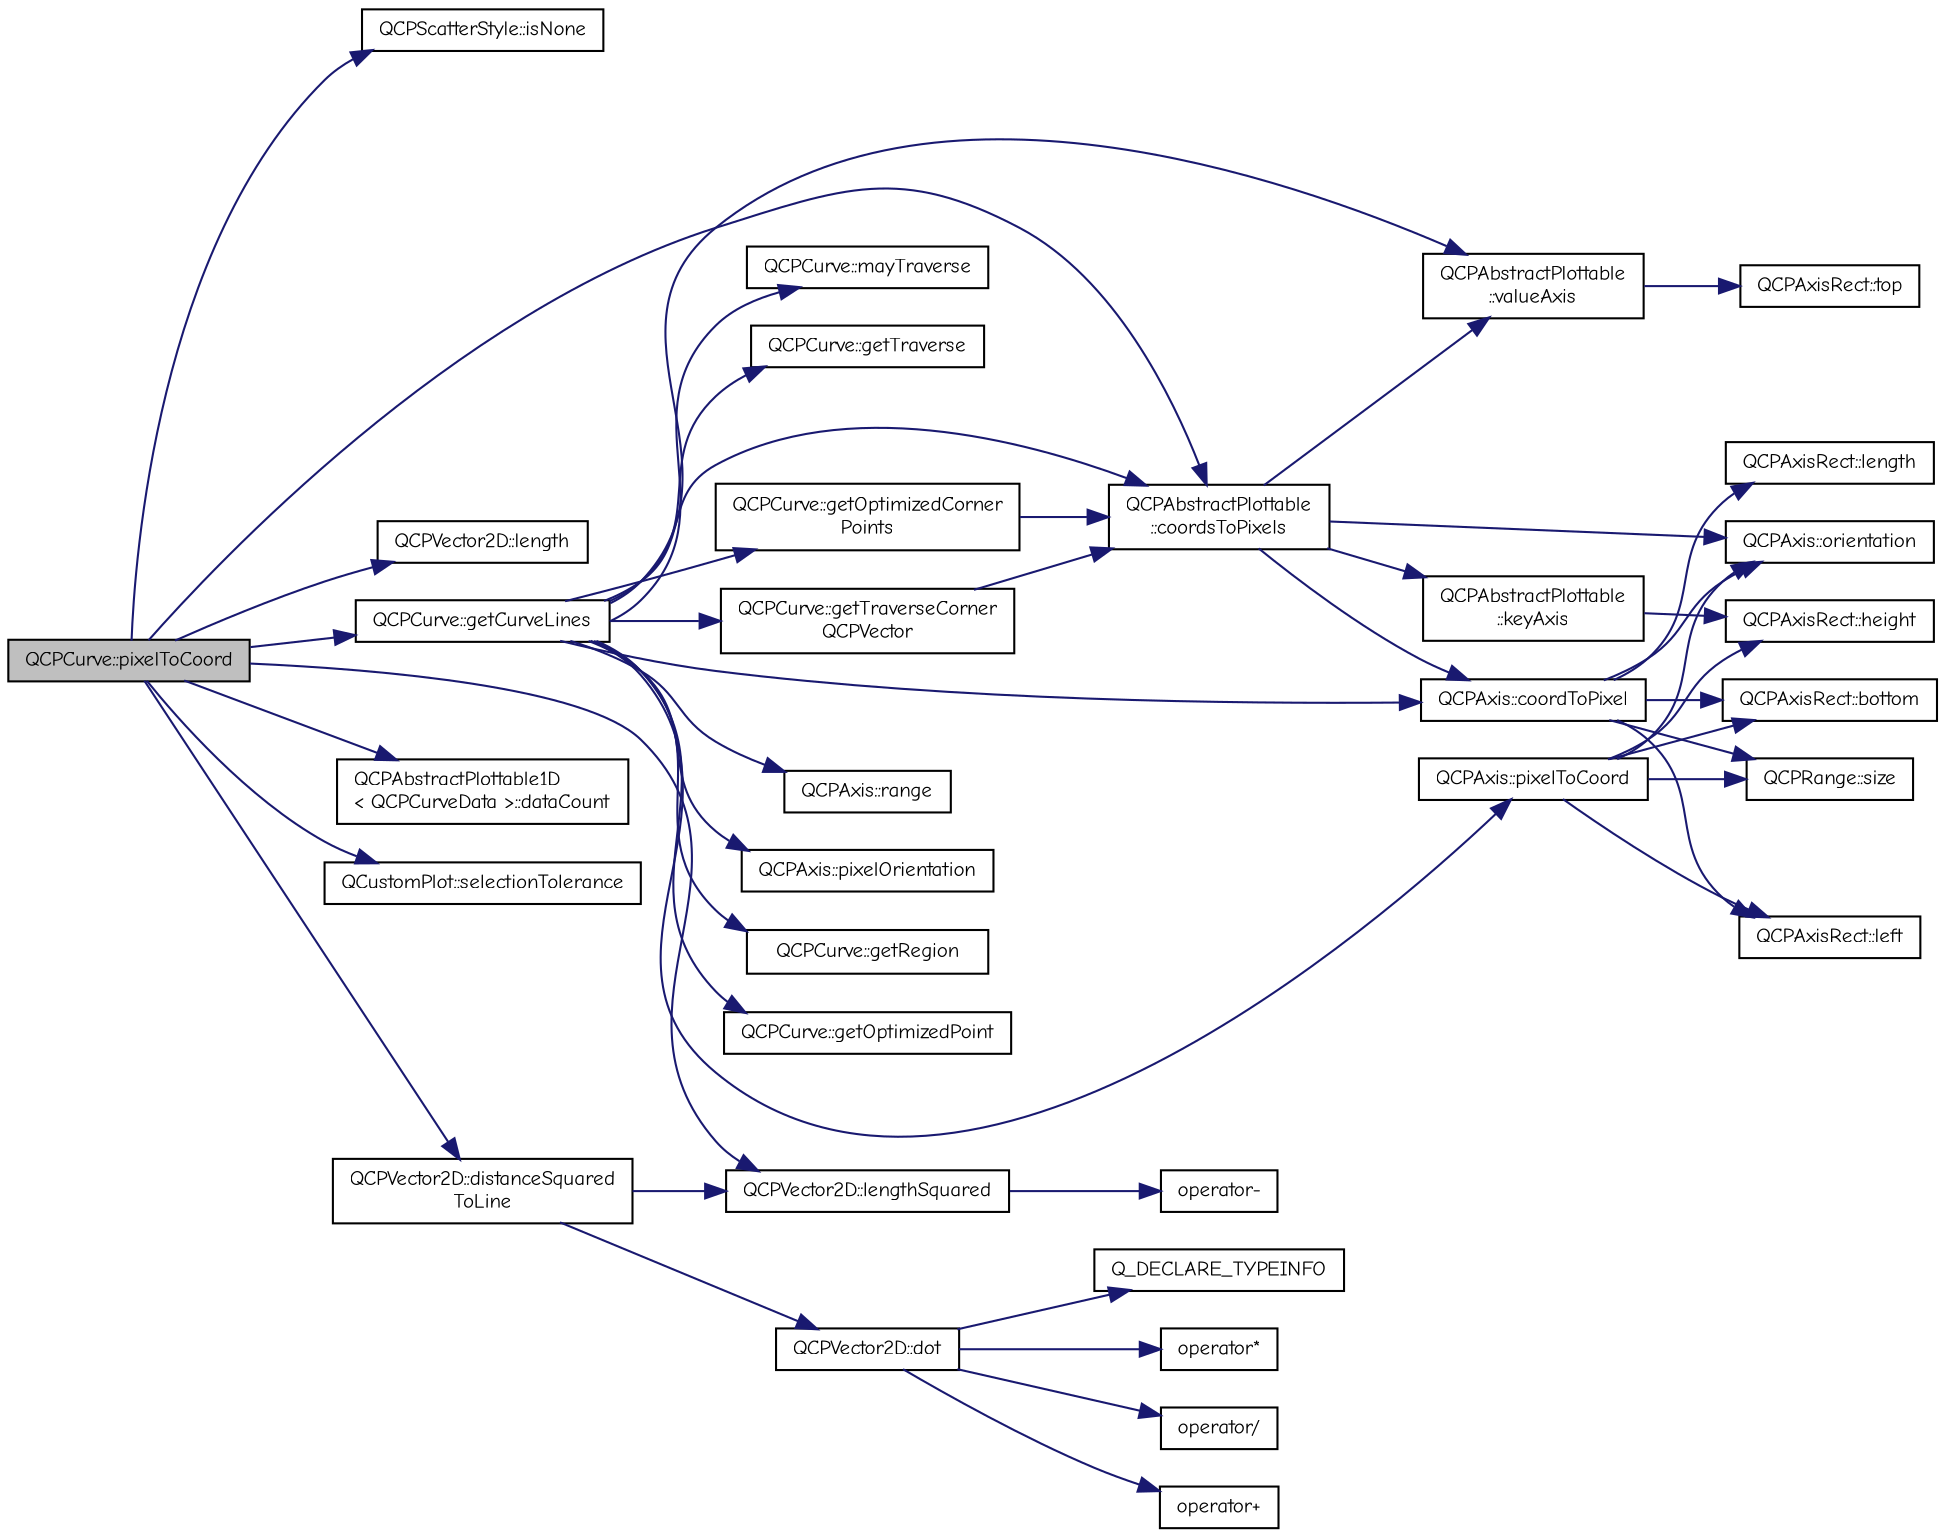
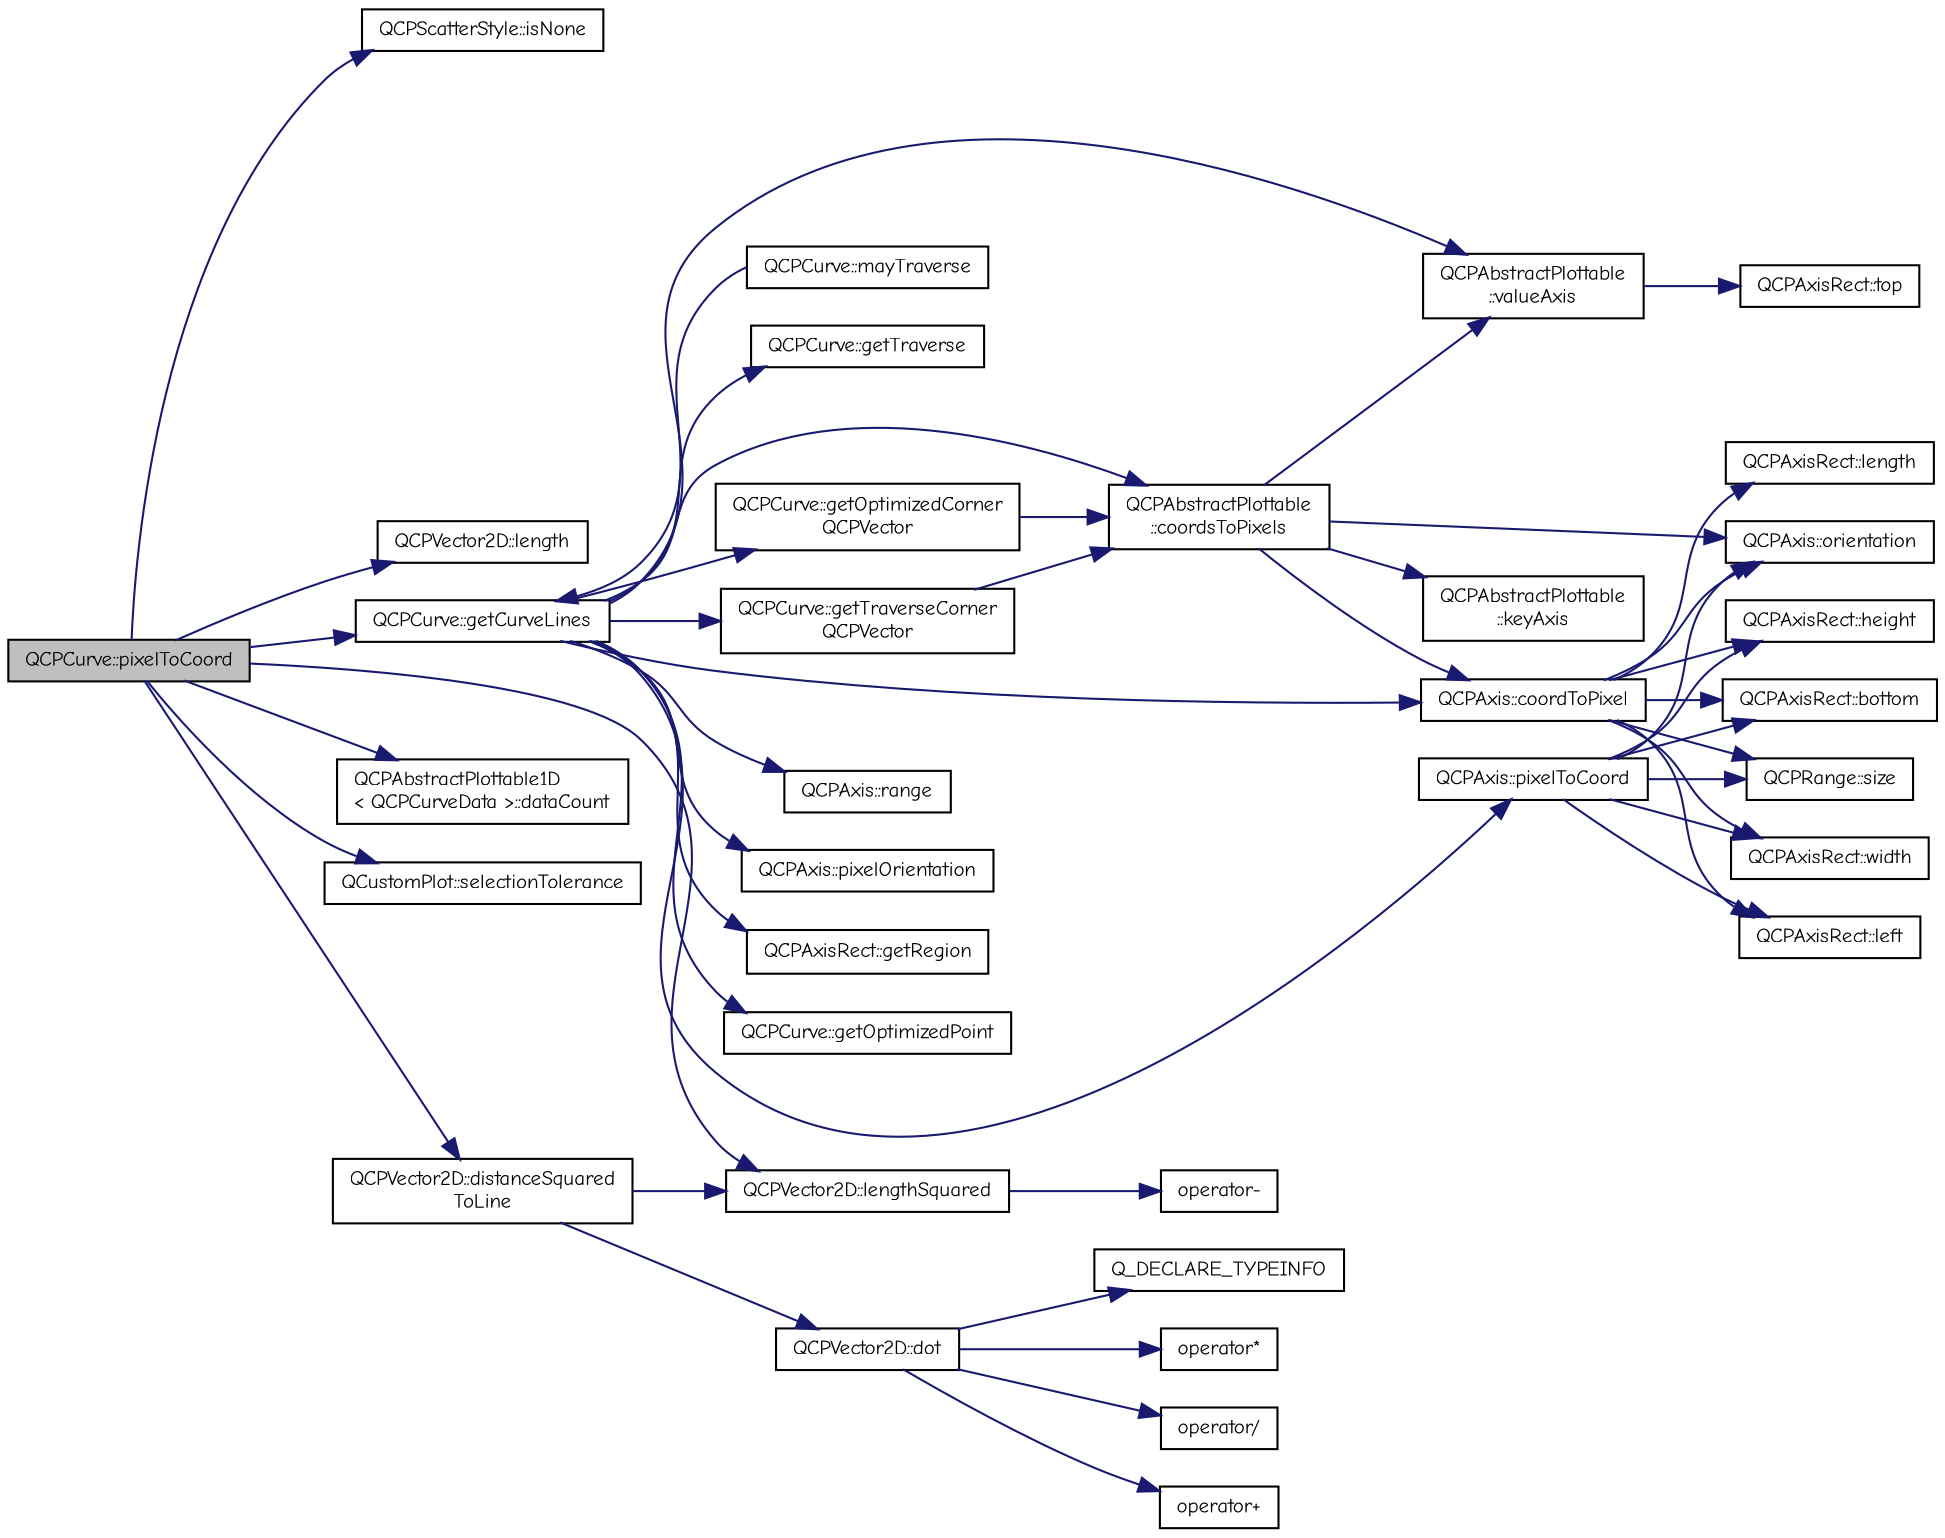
(674, 244) -> none
(685, 375) -> (680, 353)
(868, 517) -> (868, 517)
(1664, 614) -> (1671, 663)
none -> (1830, 858)
(868, 952) -> (868, 952)
